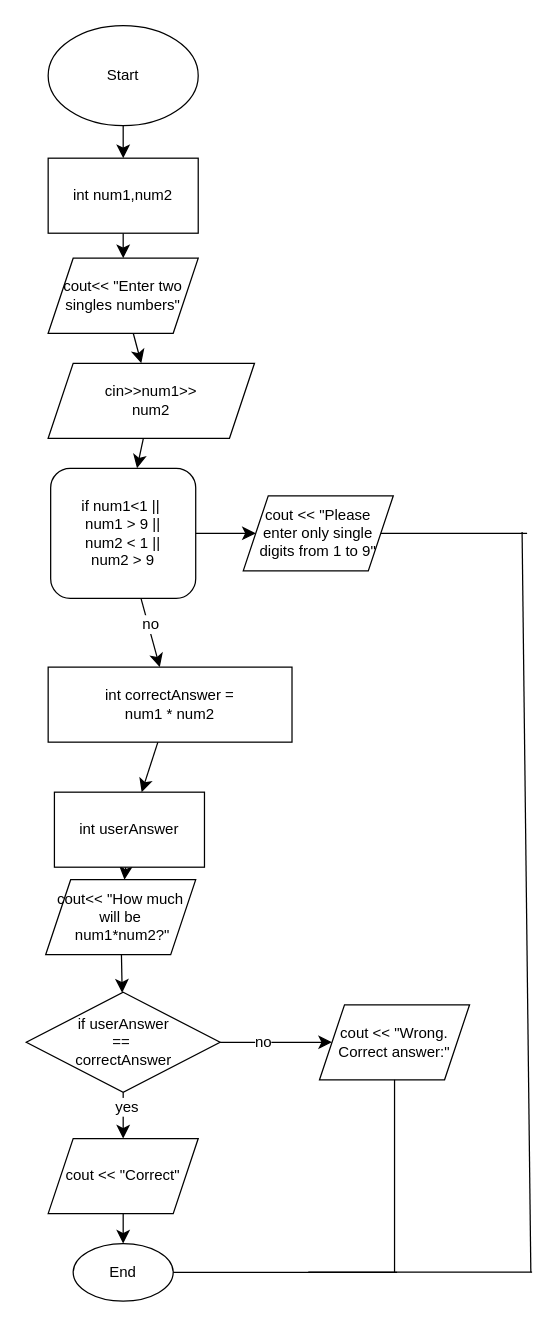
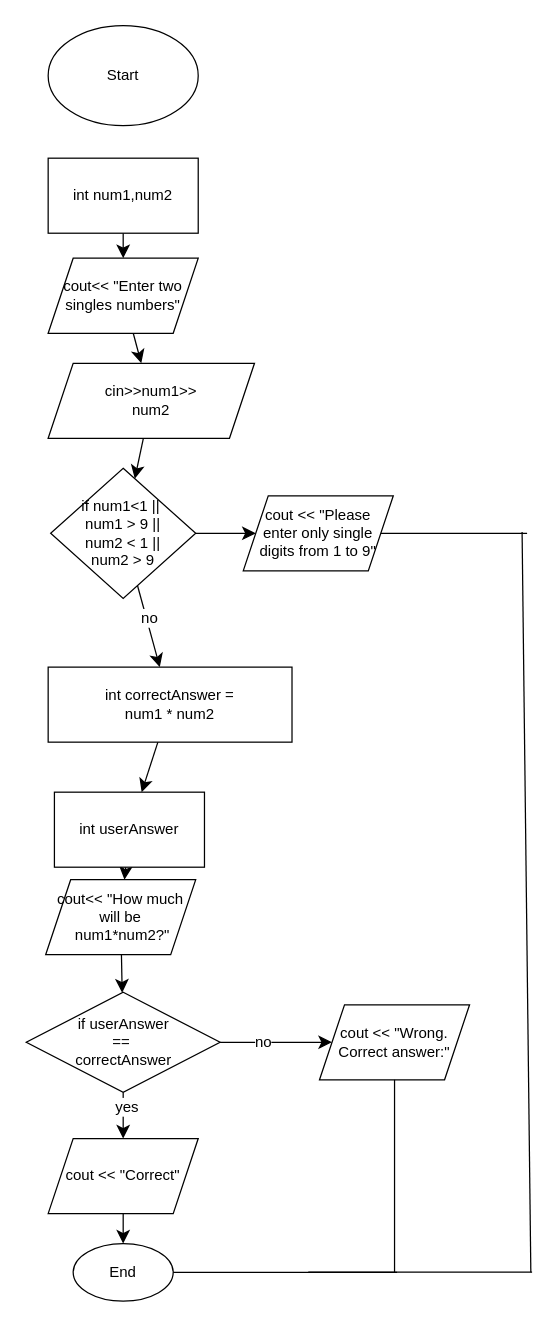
(123, 137) -> none
(123, 533) -> (123, 533)
